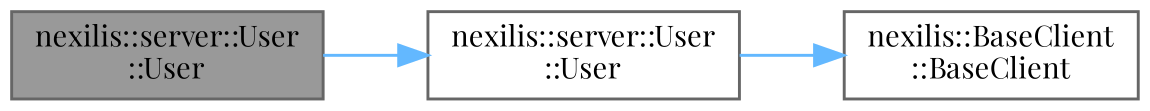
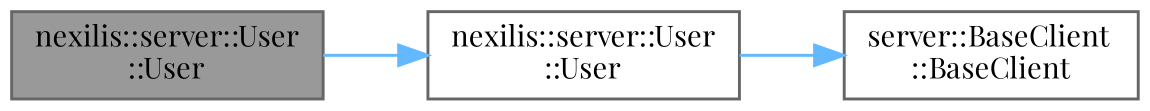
(991, 55) -> (991, 55)
